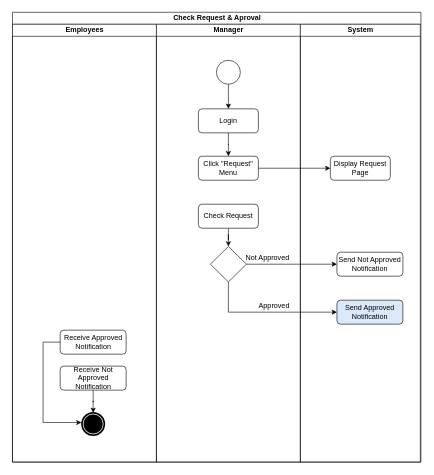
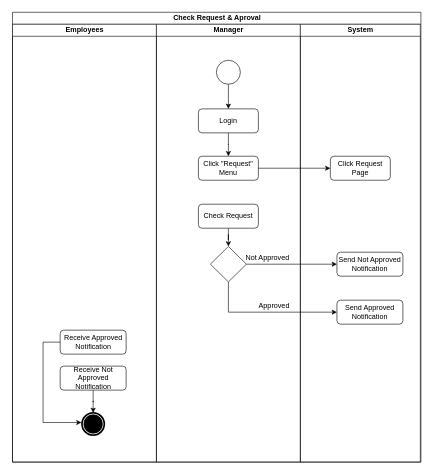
(360, 168) -> (360, 168)
(370, 312) -> (370, 312)
